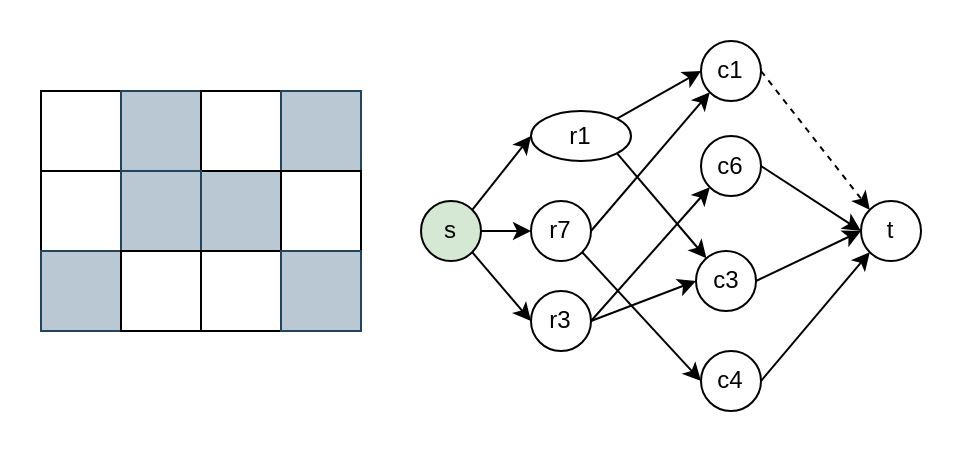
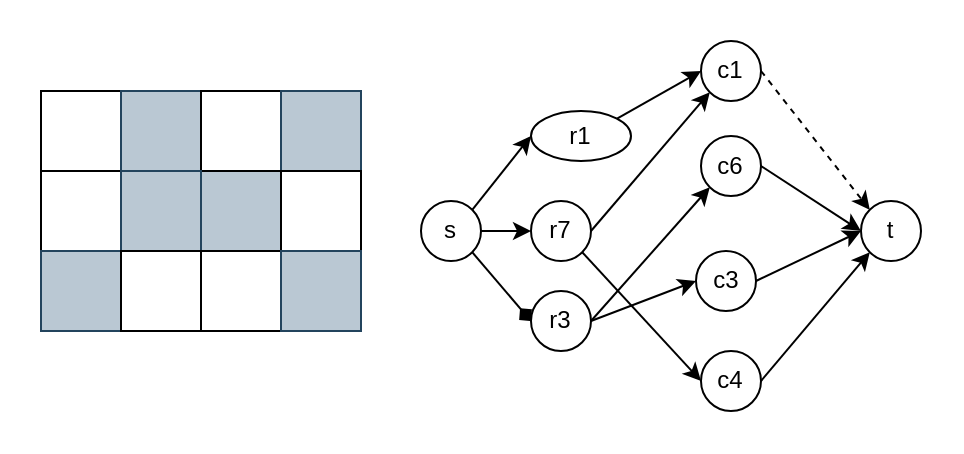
(657, 201) -> none
(451, 231) -> (451, 231)
(521, 309) -> (520, 309)
